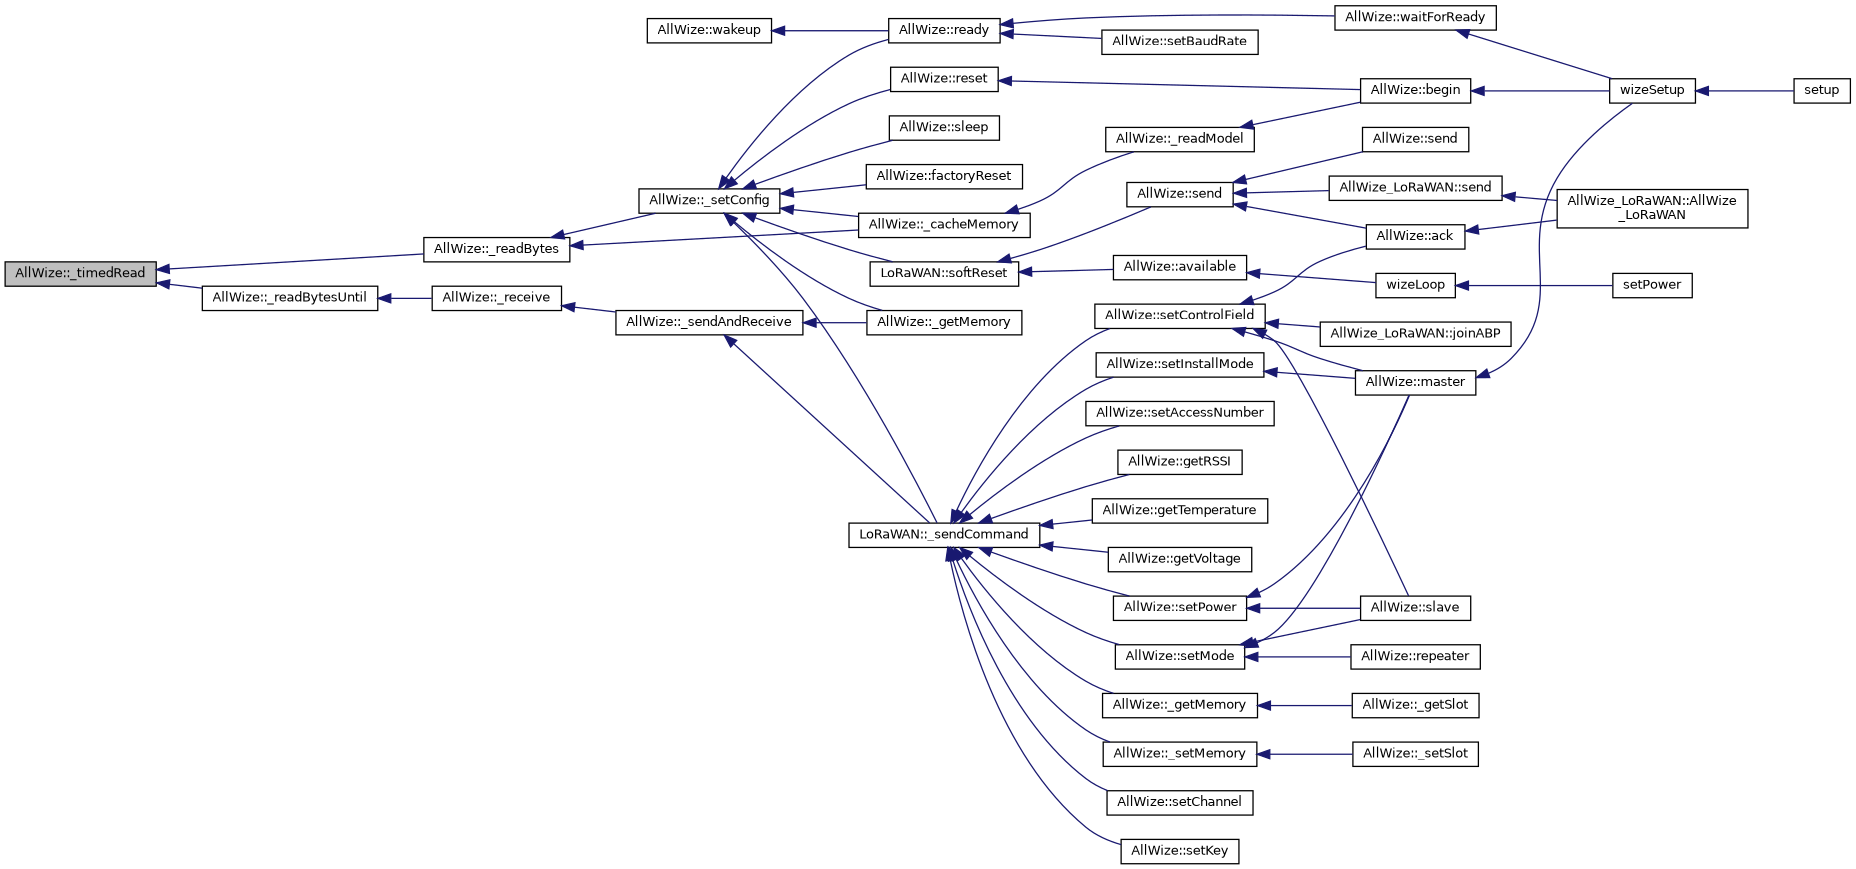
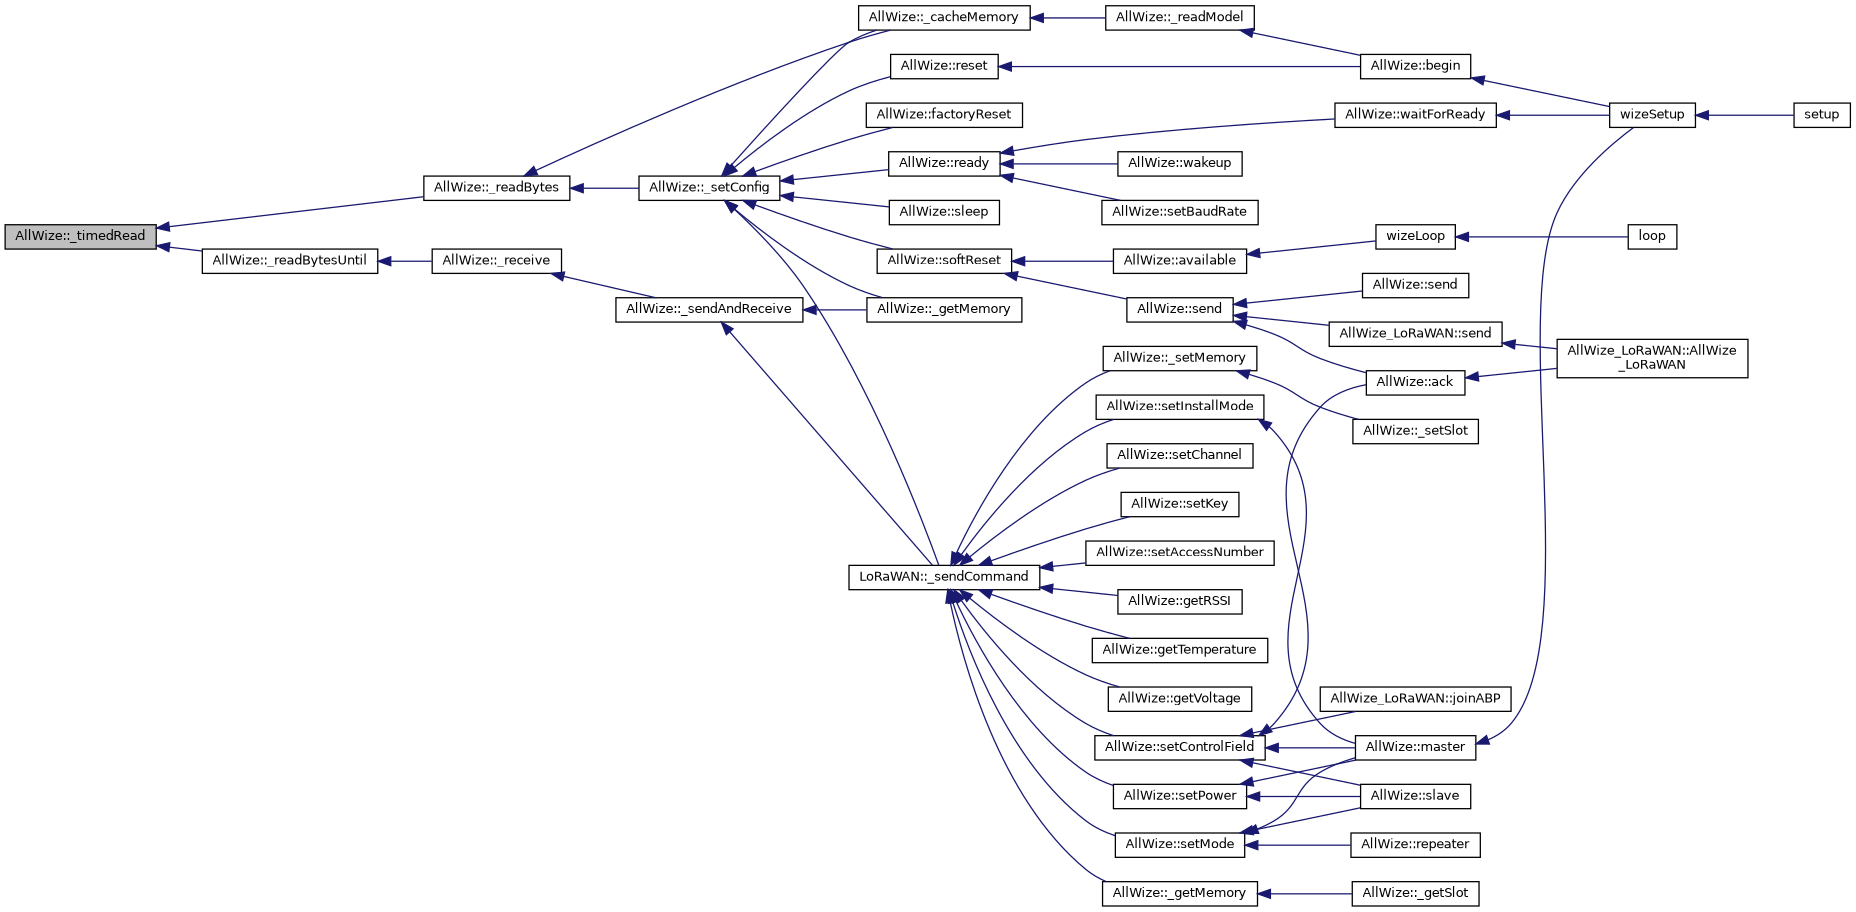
(837, 31) -> (1066, 164)
(944, 274) -> (944, 261)
(1653, 286) -> (1653, 237)
